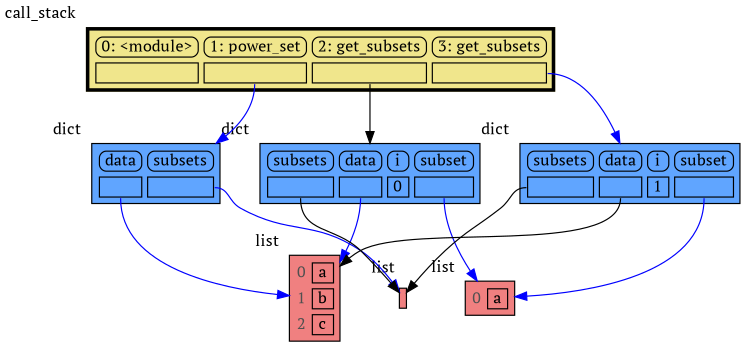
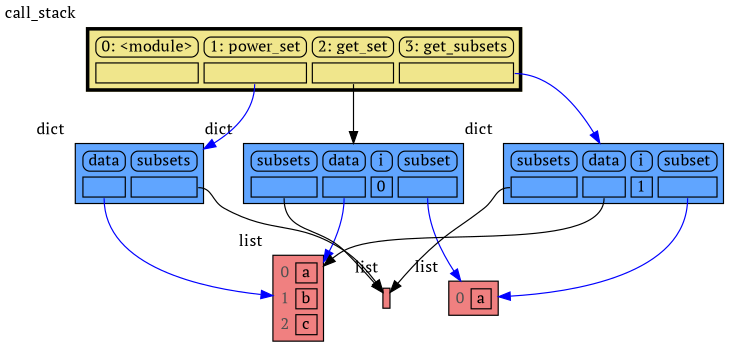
(369, 46) -> (353, 46)
(306, 229) -> (290, 229)
